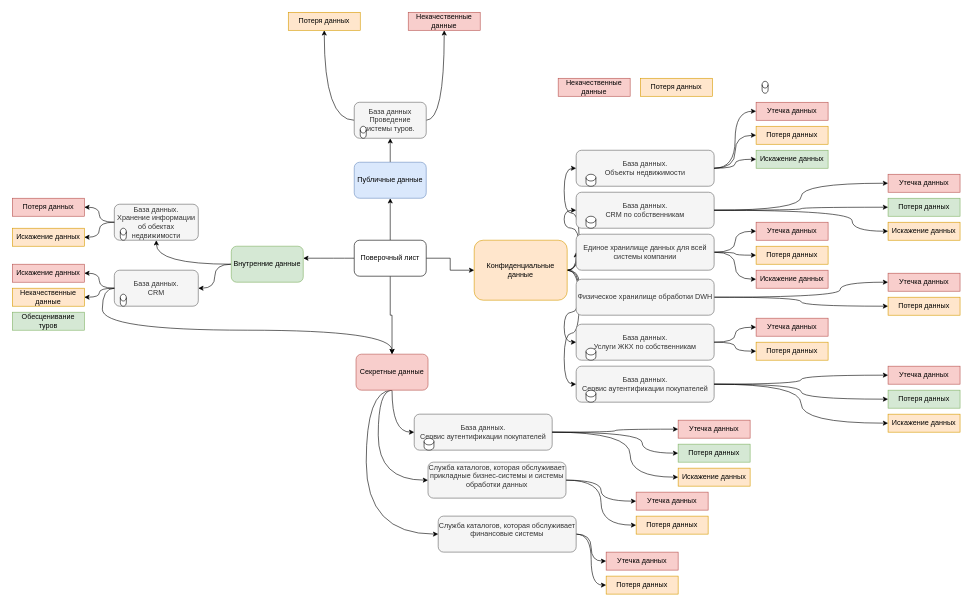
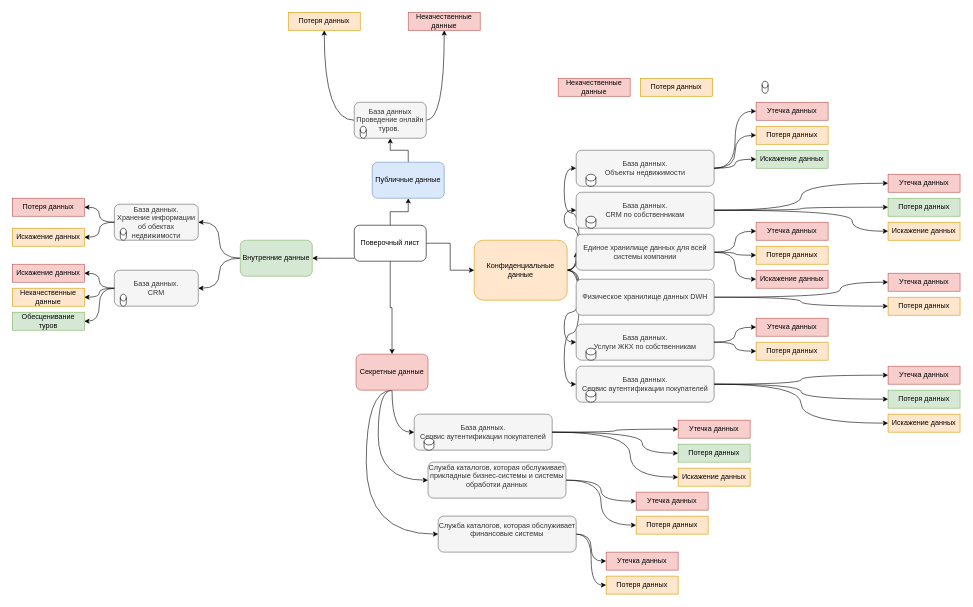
(390, 120) -> (390, 120)
(390, 180) -> (408, 180)
(390, 258) -> (390, 243)
(267, 264) -> (276, 258)
(645, 297) -> (645, 297)
(235, 330) -> (99, 305)
